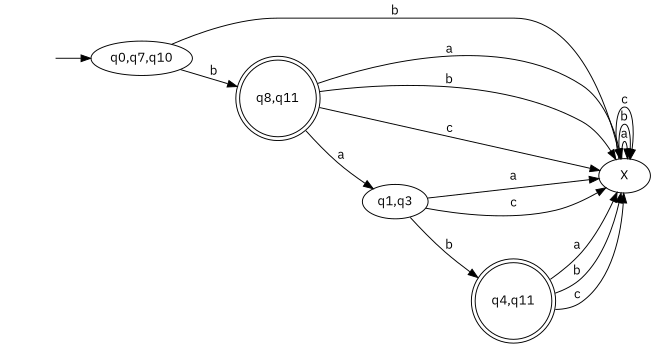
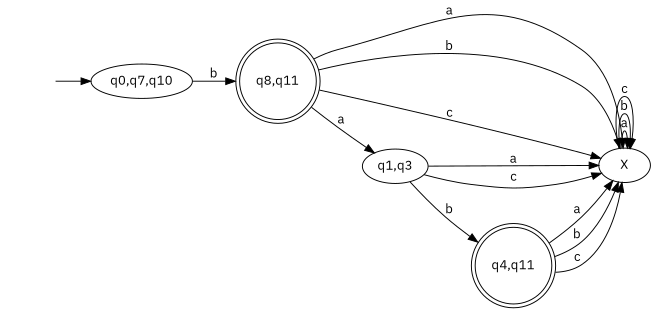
(431, 18) -> none
